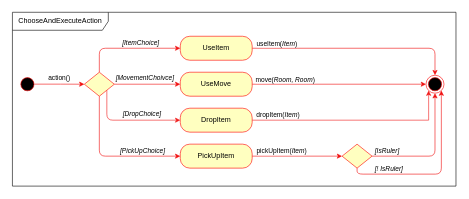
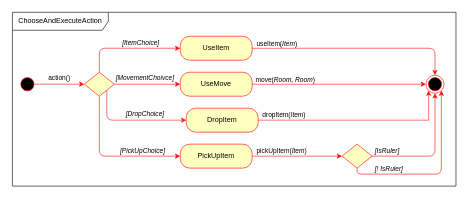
(216, 120) -> (222, 120)
